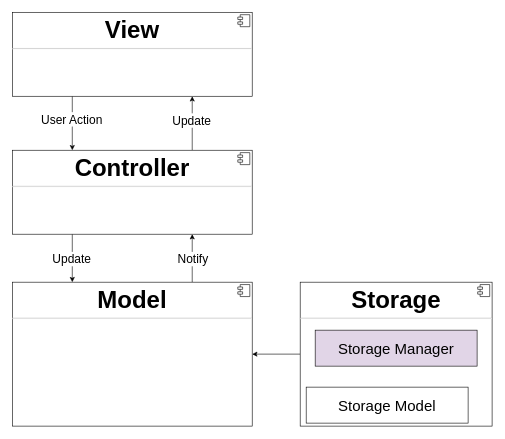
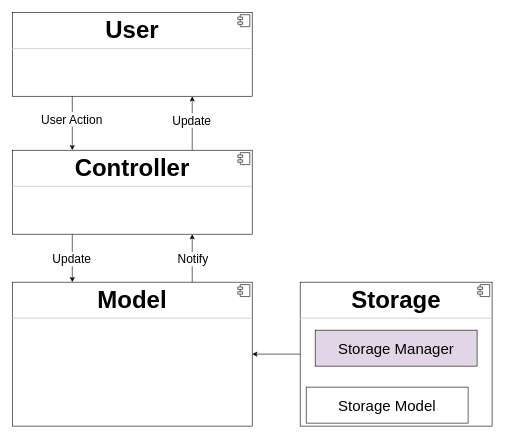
(19, 12) -> (20, 12)
